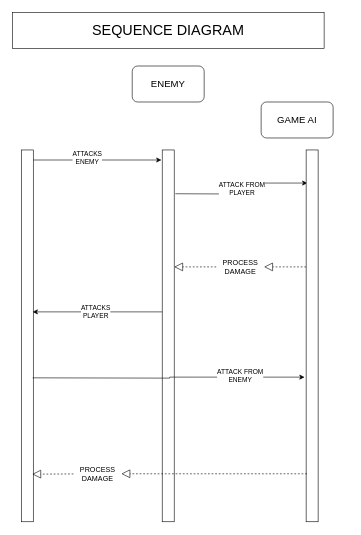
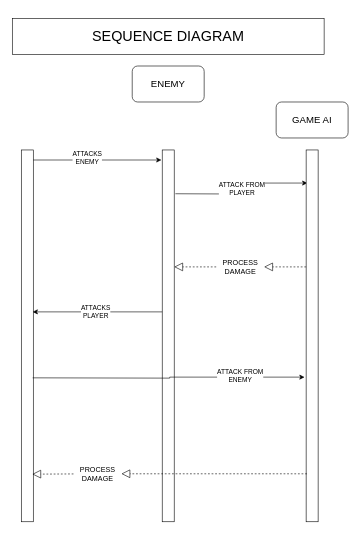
(168, 30) -> (168, 36)
(297, 120) -> (312, 120)
